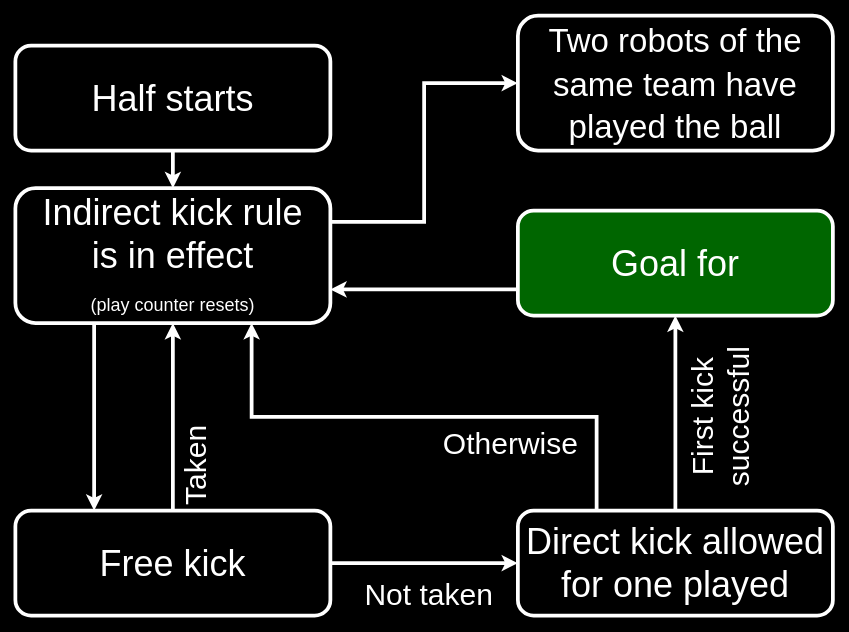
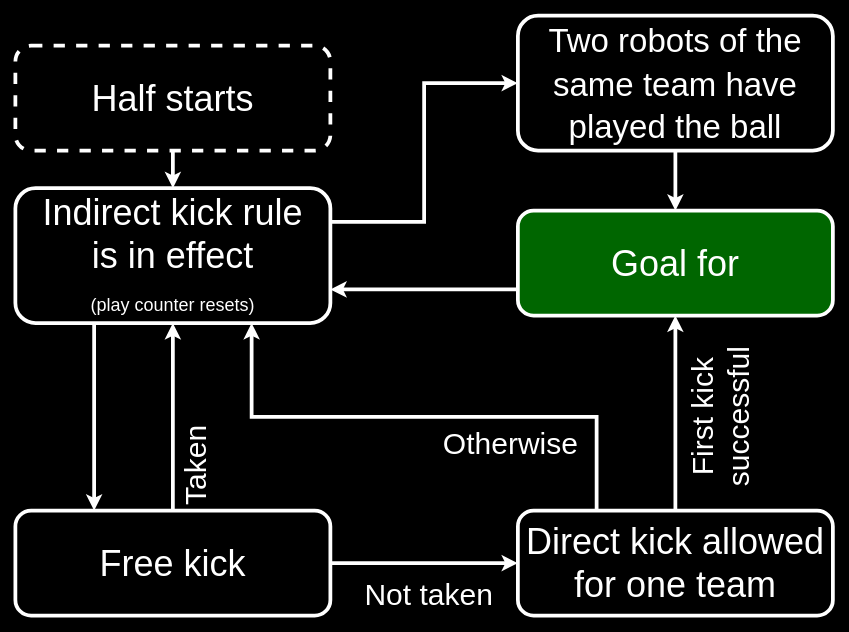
(173, 98) -> (173, 98)
none -> (675, 176)
(675, 563) -> (675, 563)
